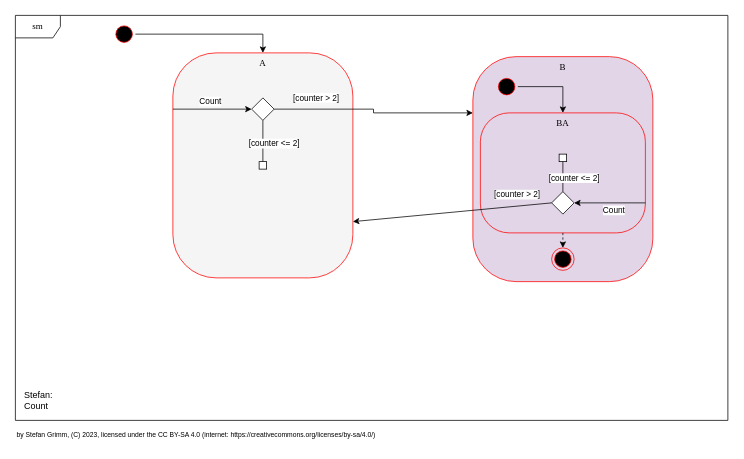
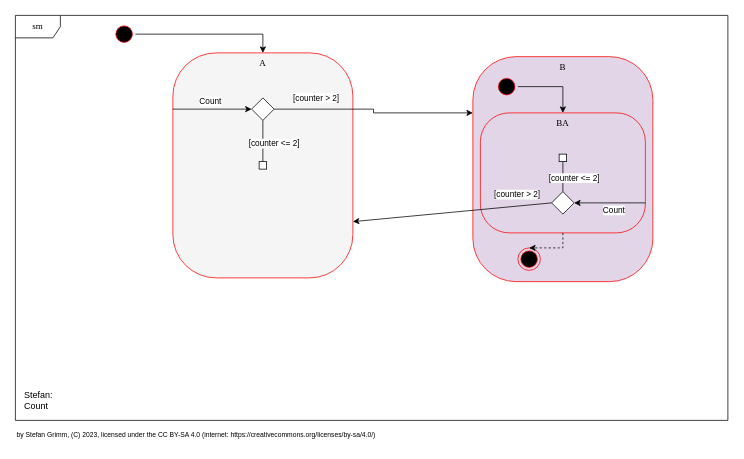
(563, 259) -> (529, 259)
